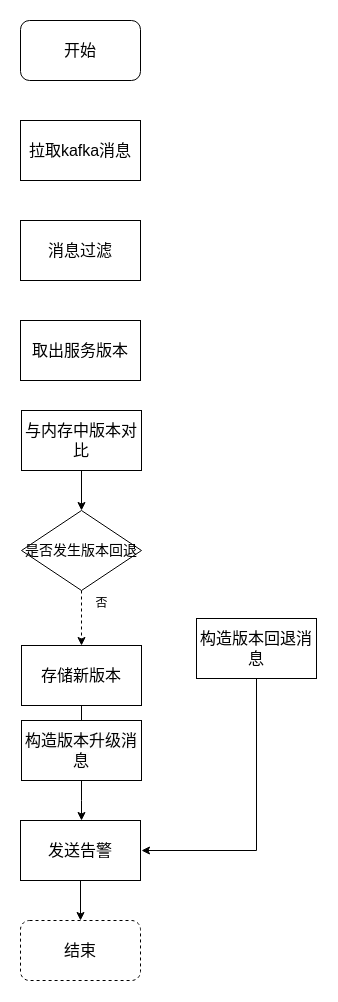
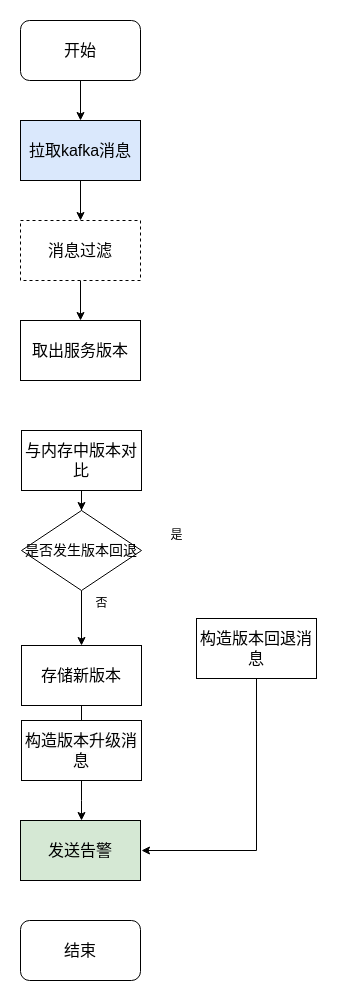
none -> (81, 97)
(81, 151) -> (81, 151)
none -> (81, 197)
(81, 251) -> (81, 251)
none -> (81, 297)
(82, 441) -> (82, 461)
none -> (177, 536)
(82, 615) -> (82, 615)
(81, 851) -> (81, 851)
(81, 897) -> none
(81, 951) -> (81, 951)
